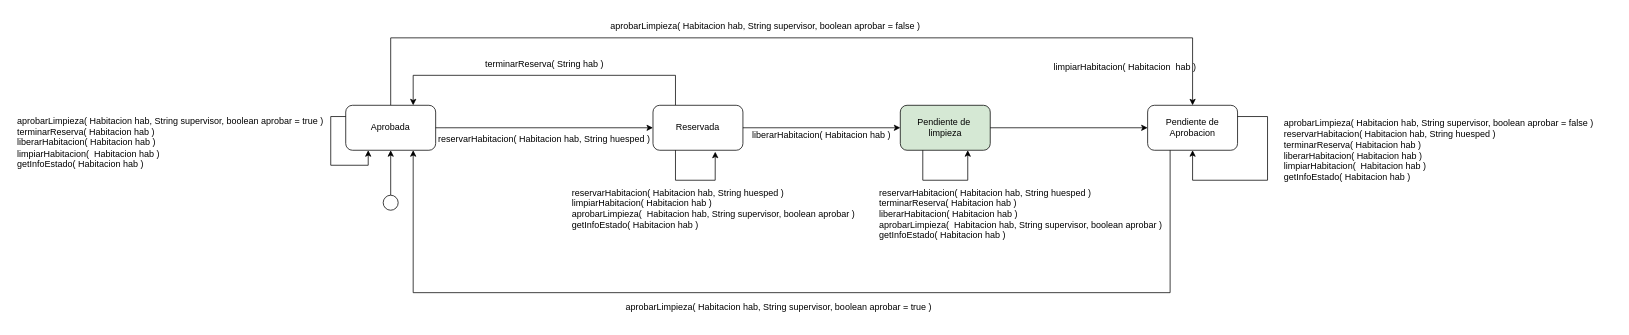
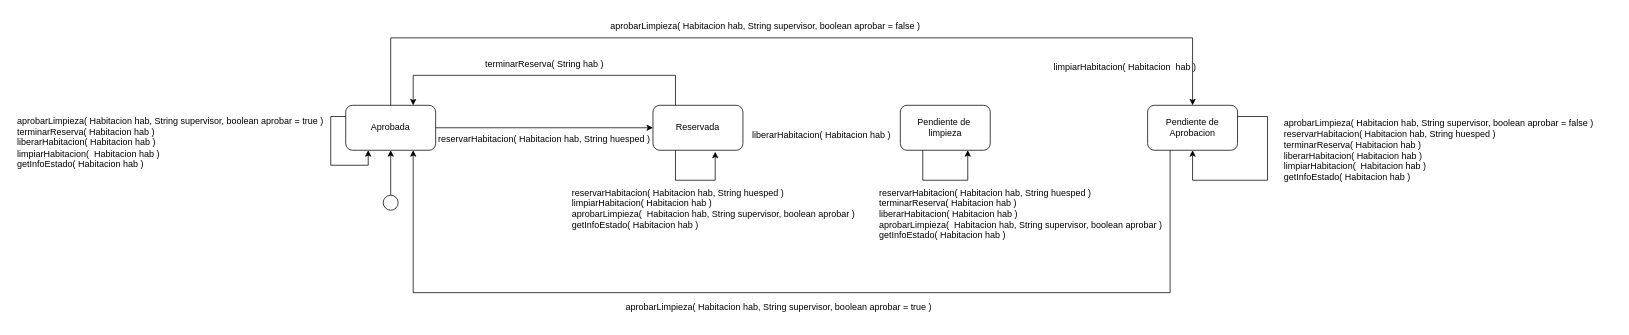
(819, 128) -> none
(945, 128) -> (945, 128)
(1067, 128) -> none
